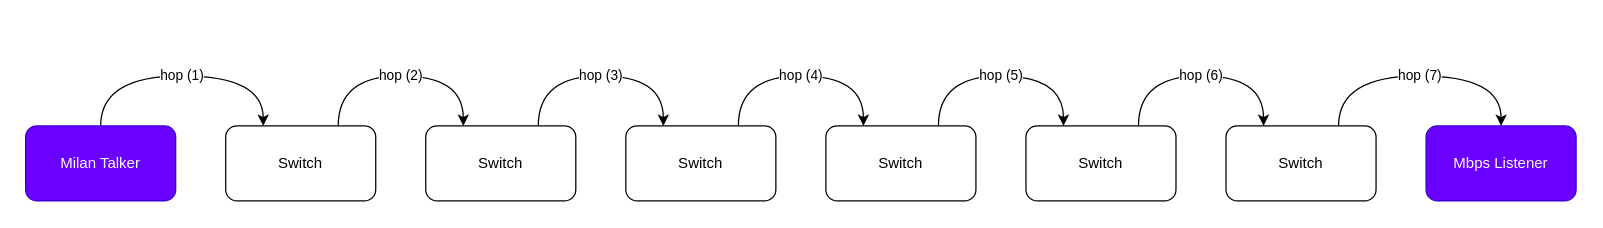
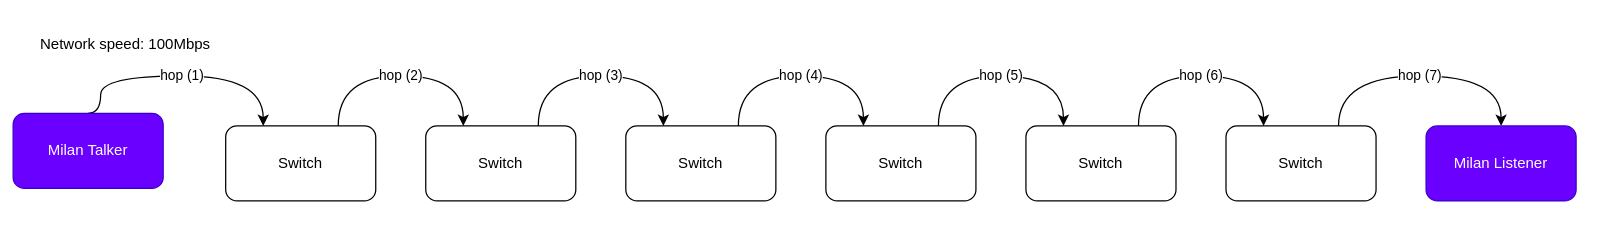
none -> (126, 44)
(101, 163) -> (88, 151)
(1501, 163) -> (1501, 163)
